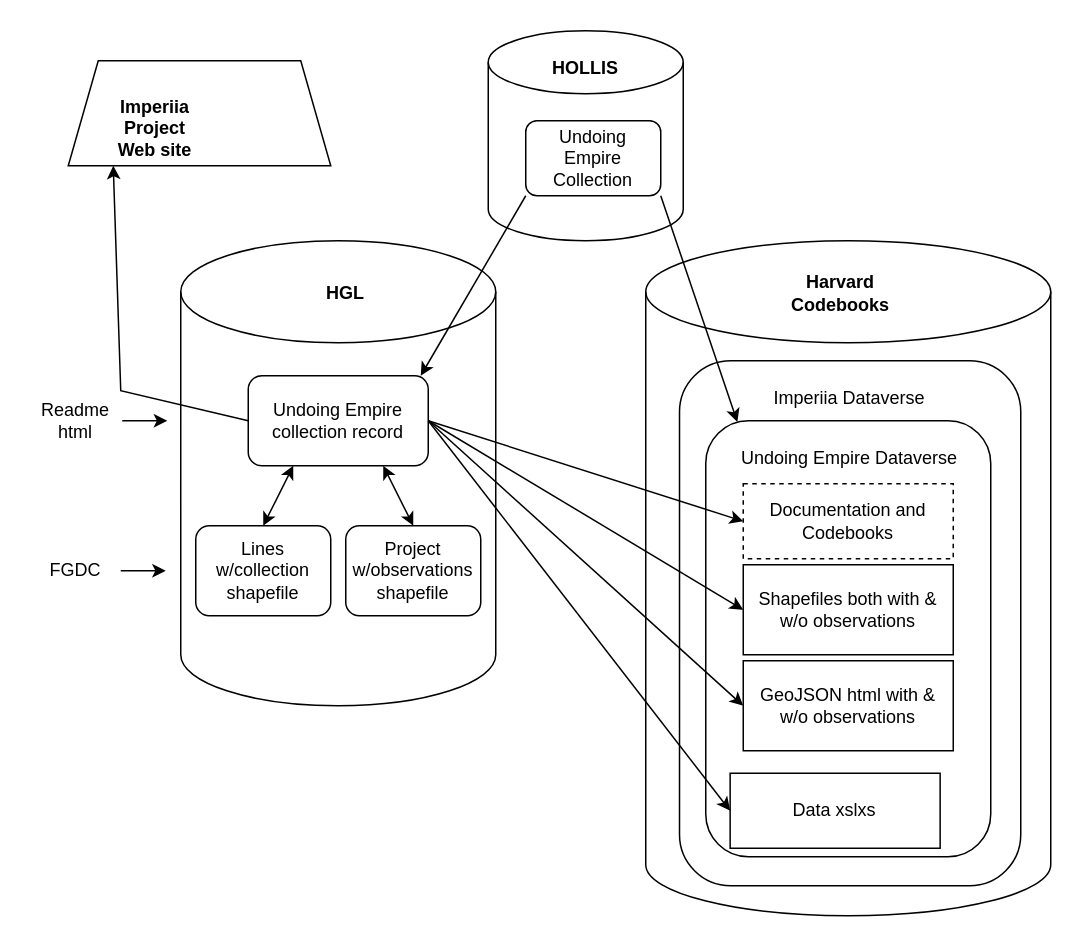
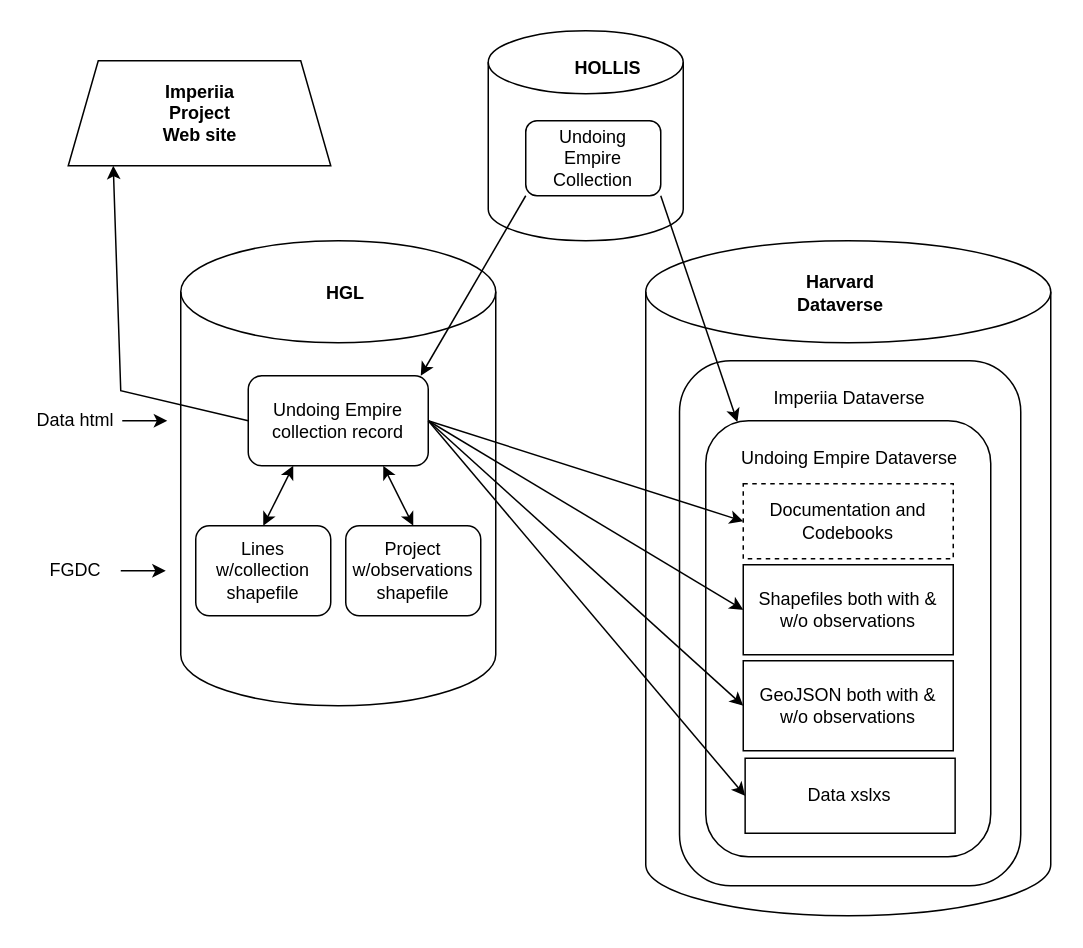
(586, 68) -> (608, 68)
(155, 128) -> (200, 113)
(841, 293) -> (841, 293)
(76, 421) -> (76, 421)
(848, 706) -> (848, 706)
(835, 811) -> (850, 796)
